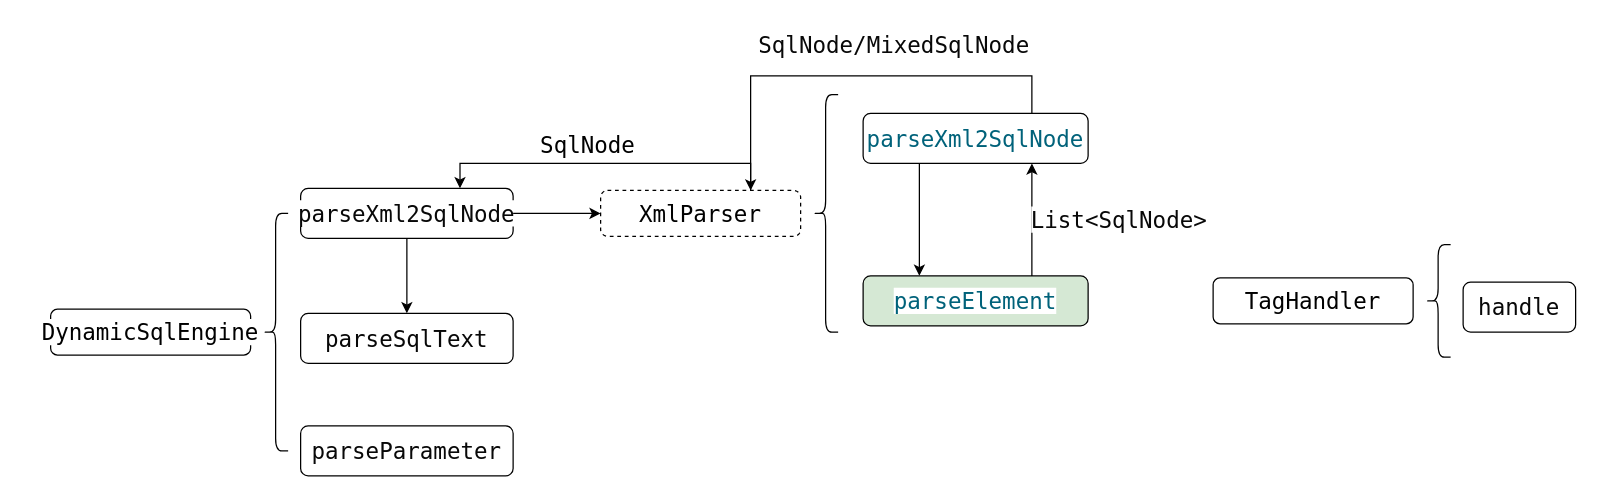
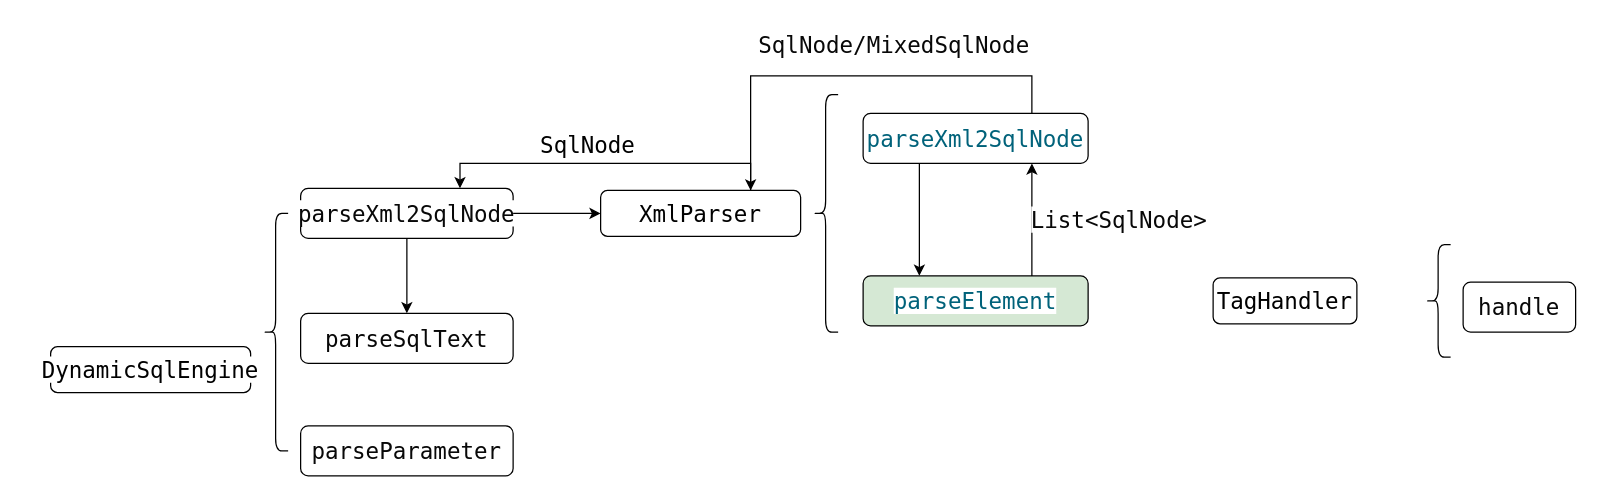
(701, 213) -> (701, 213)
(1313, 301) -> (1285, 301)
(151, 332) -> (151, 369)
